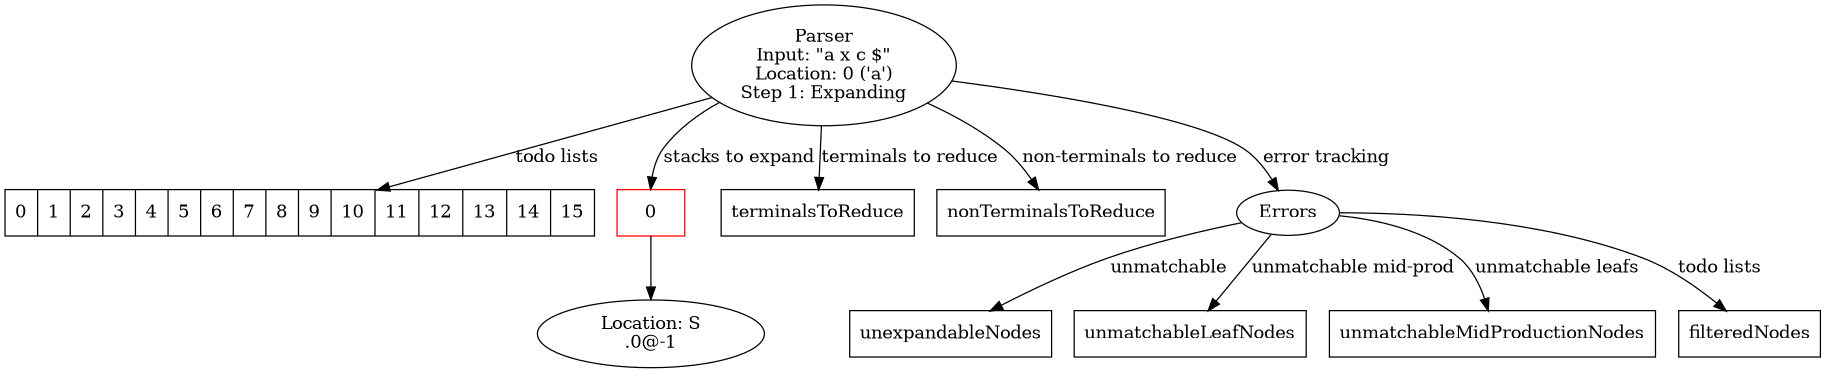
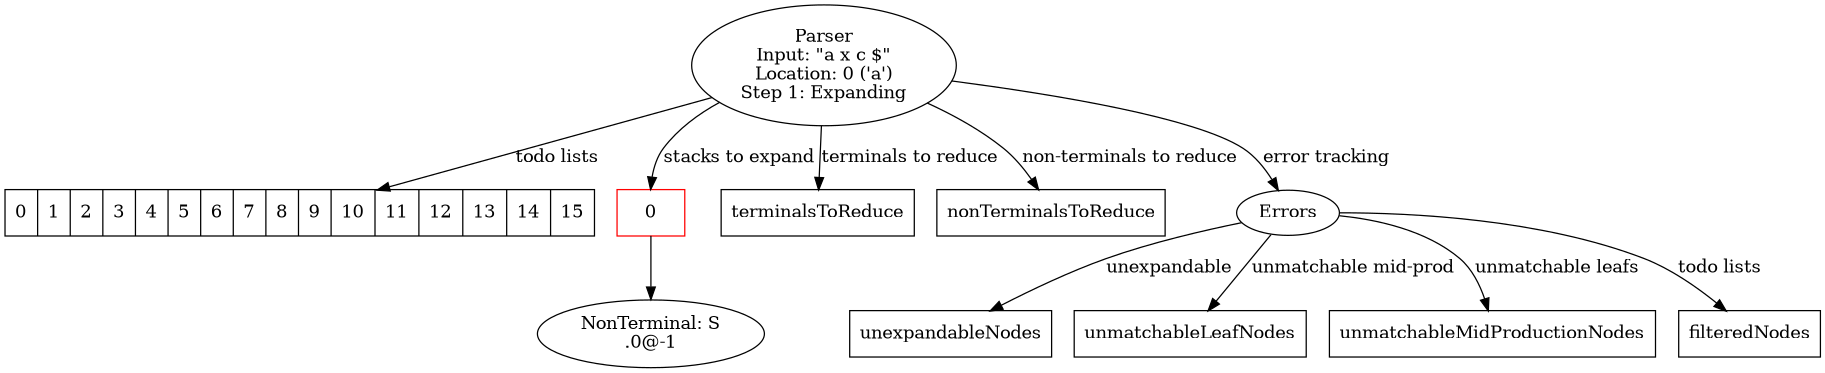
(1169, 268) -> (1169, 268)
(651, 334) -> (651, 334)
